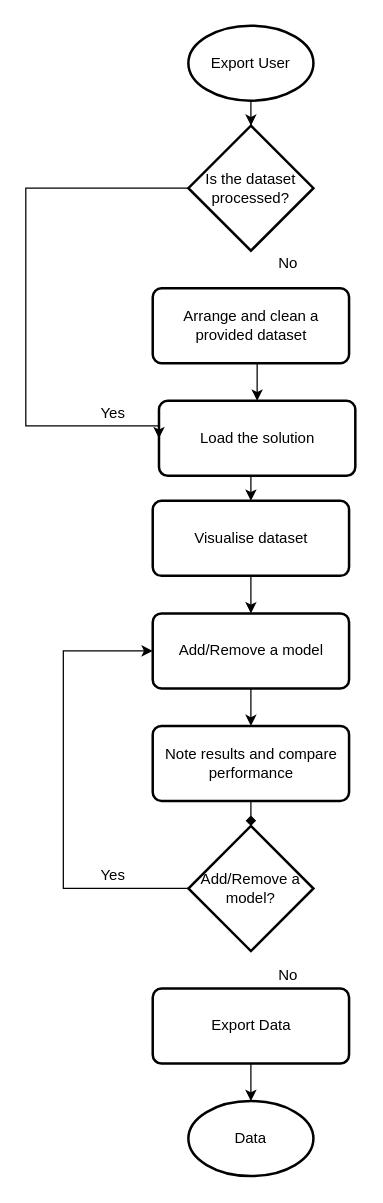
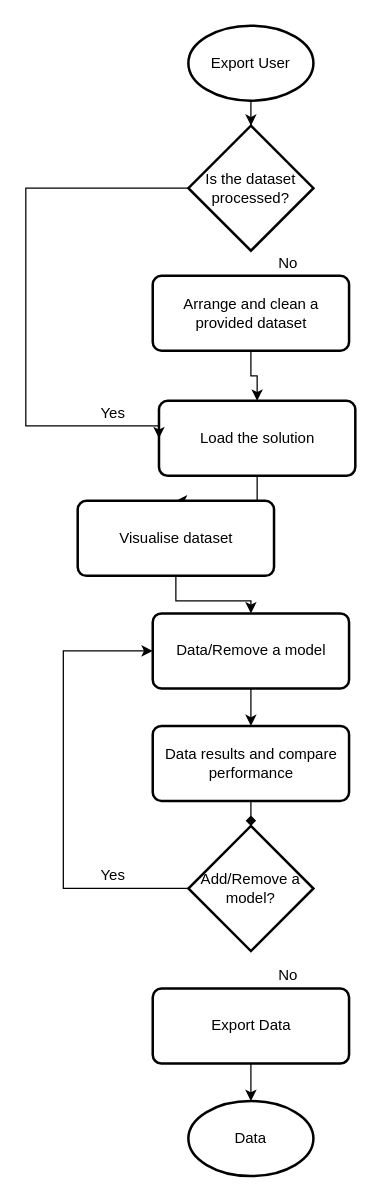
(251, 326) -> (251, 313)
(251, 538) -> (176, 538)
(251, 651) -> (251, 651)
(251, 763) -> (251, 763)
